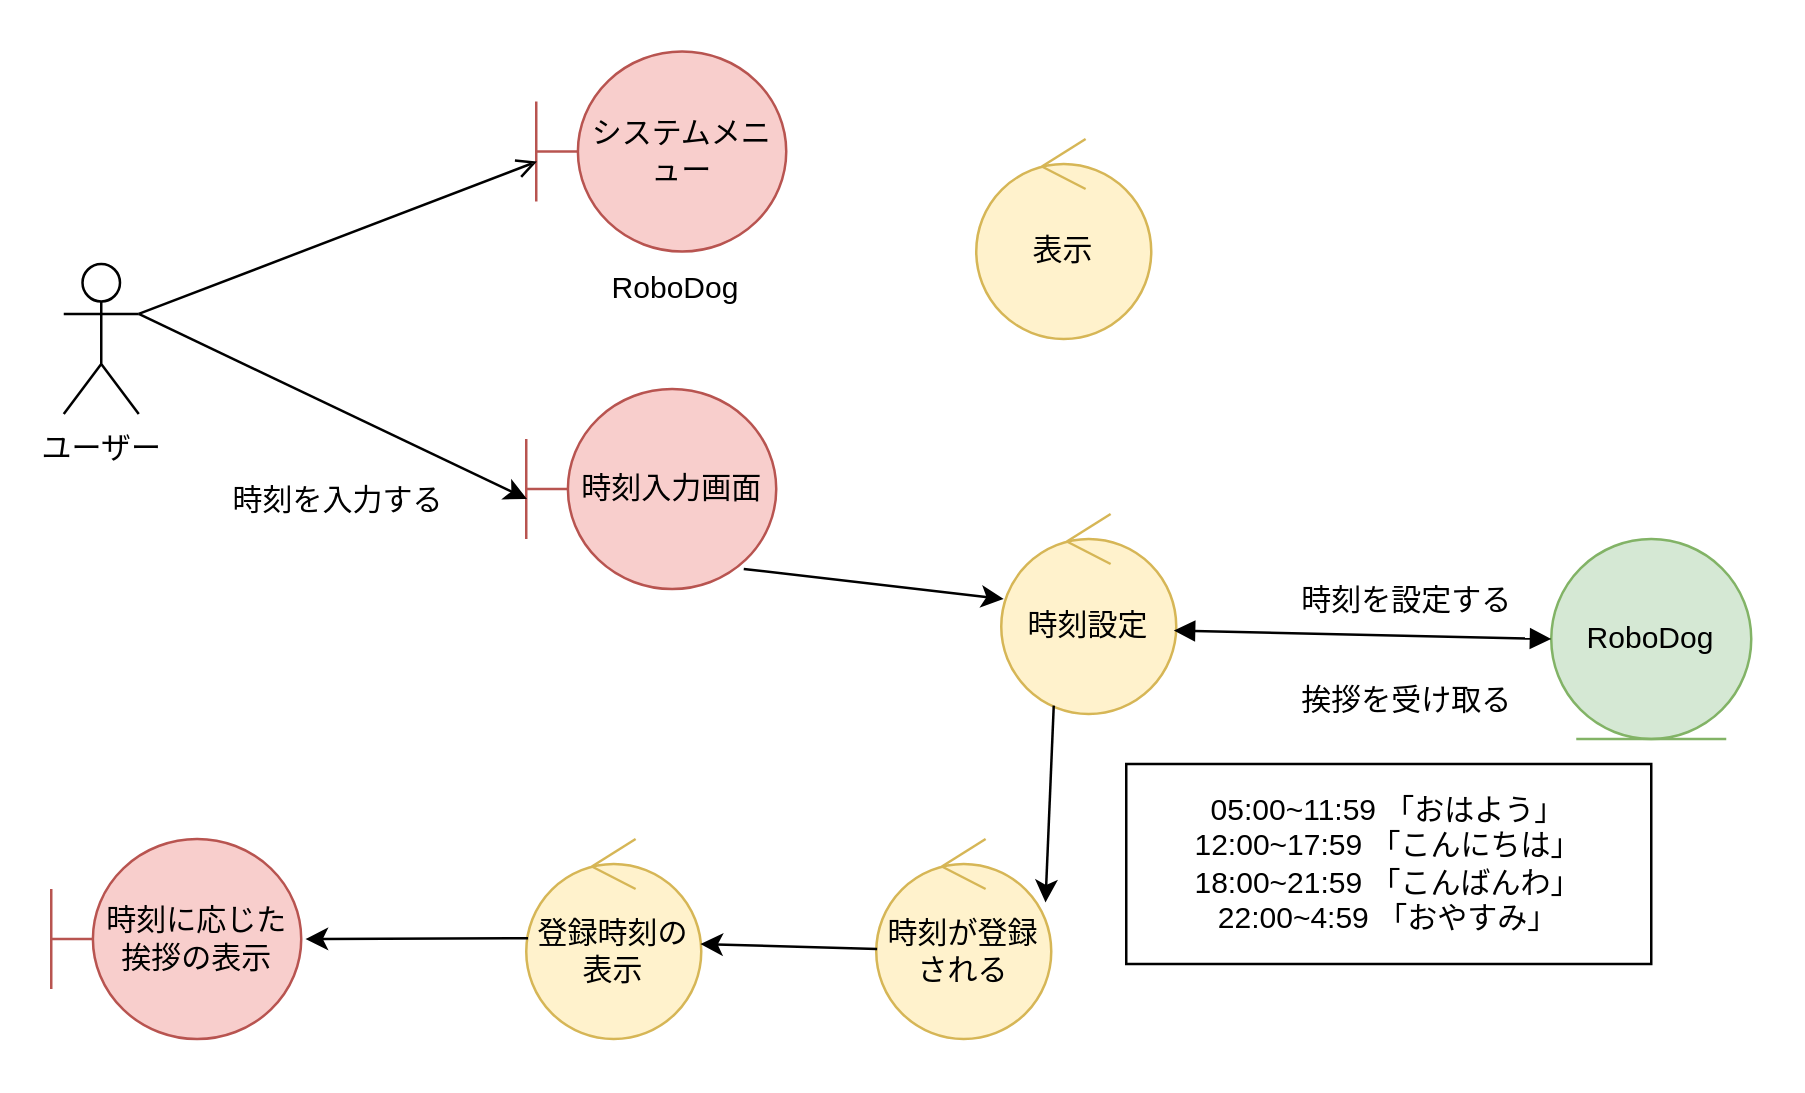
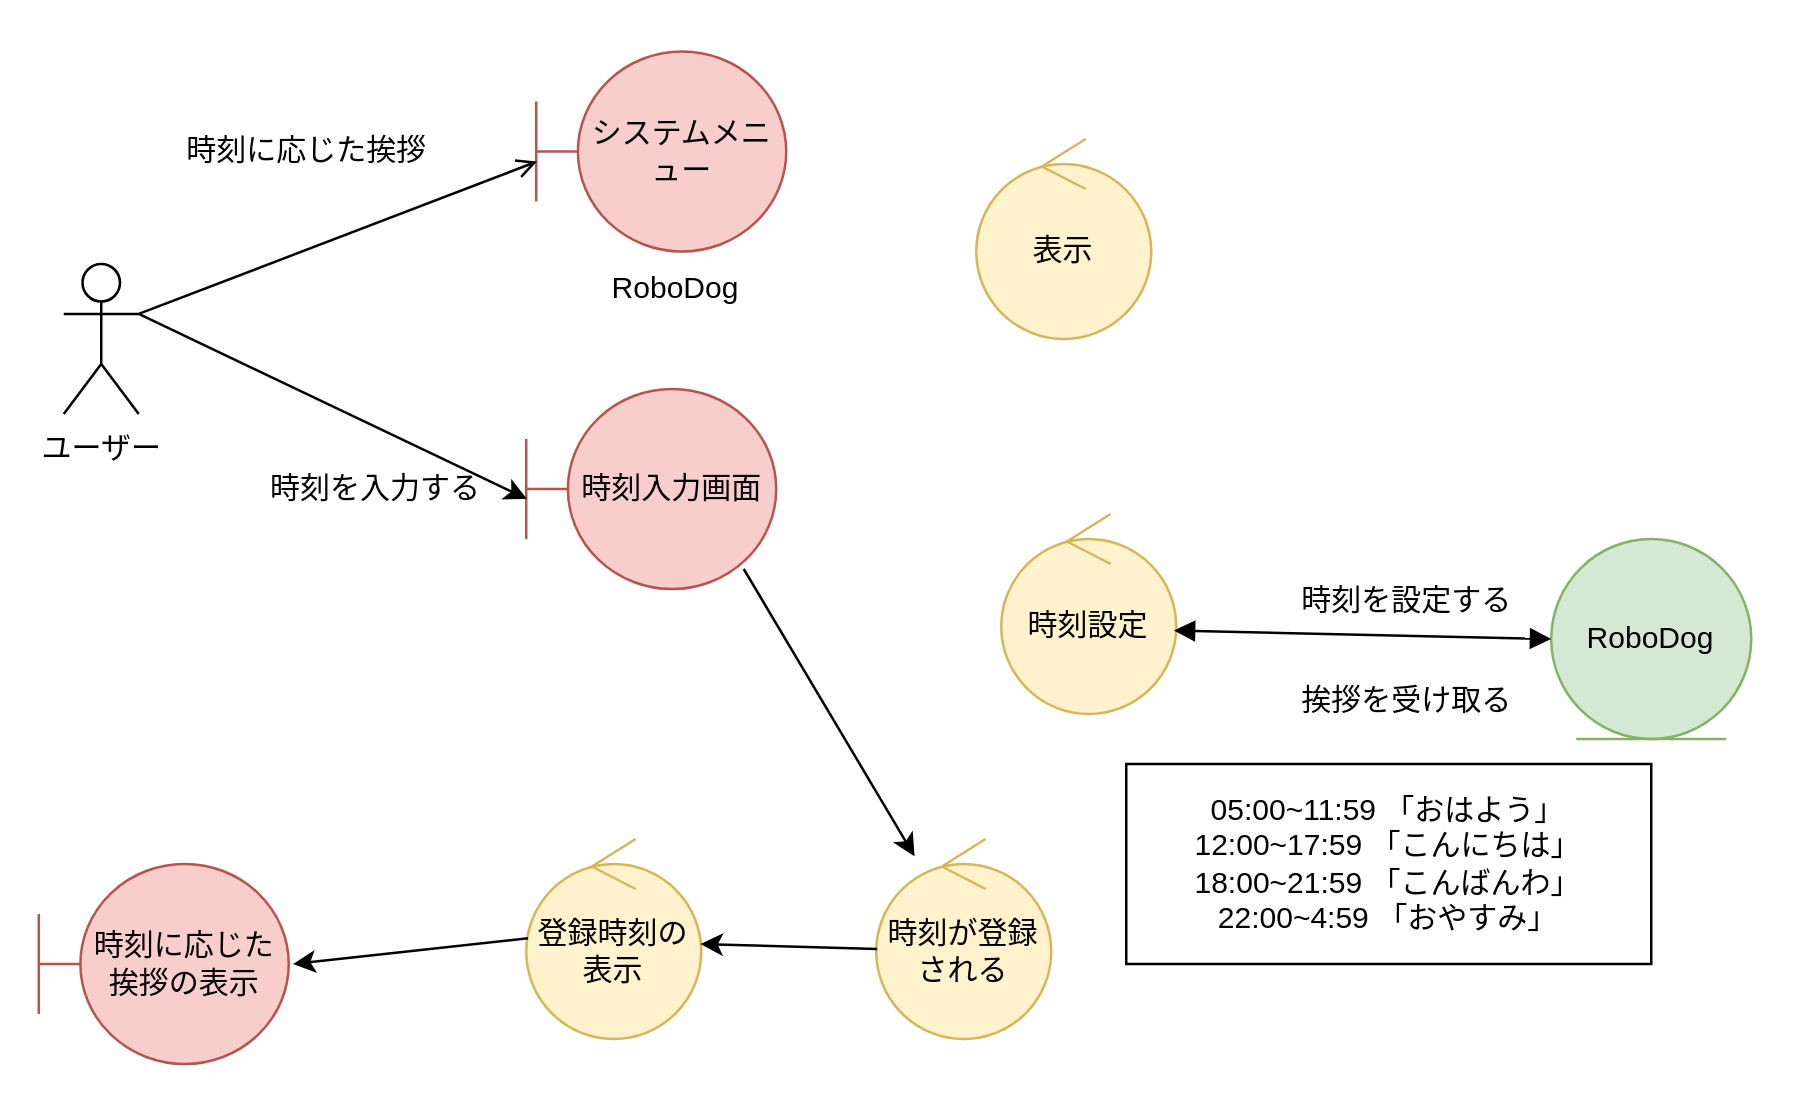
none -> (308, 151)
(339, 501) -> (376, 489)
(865, 583) -> (825, 706)
(1050, 795) -> none
(176, 939) -> (164, 964)
